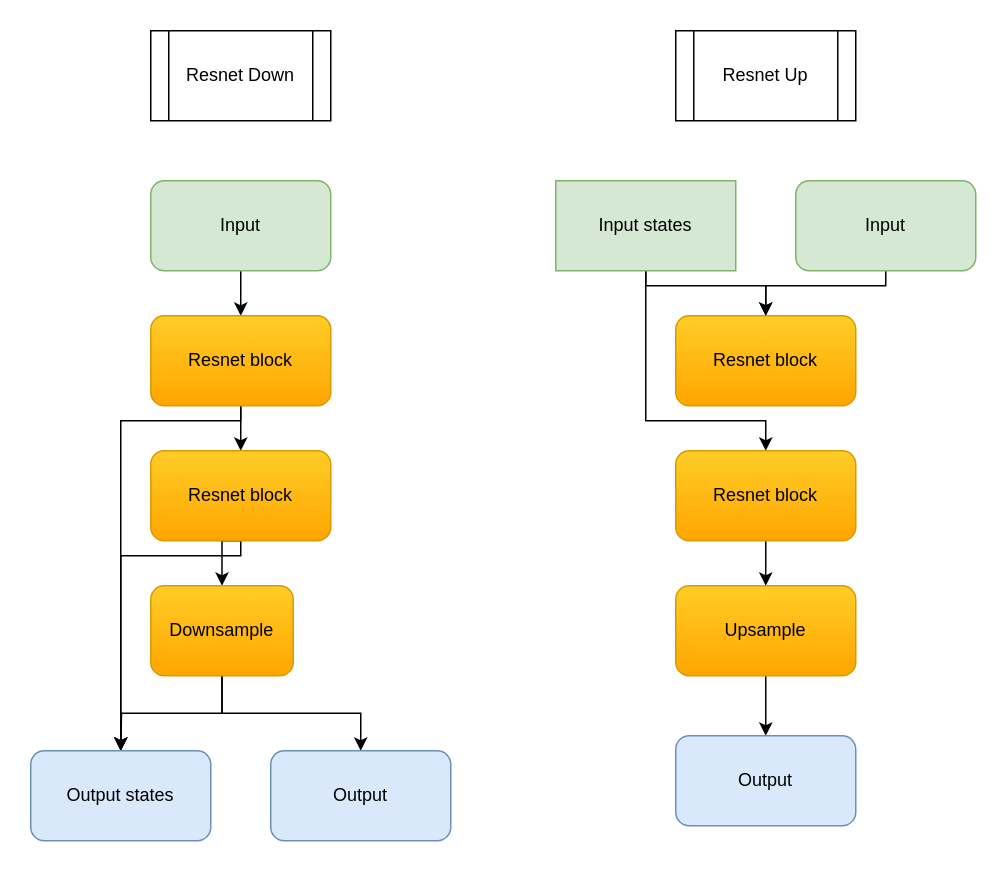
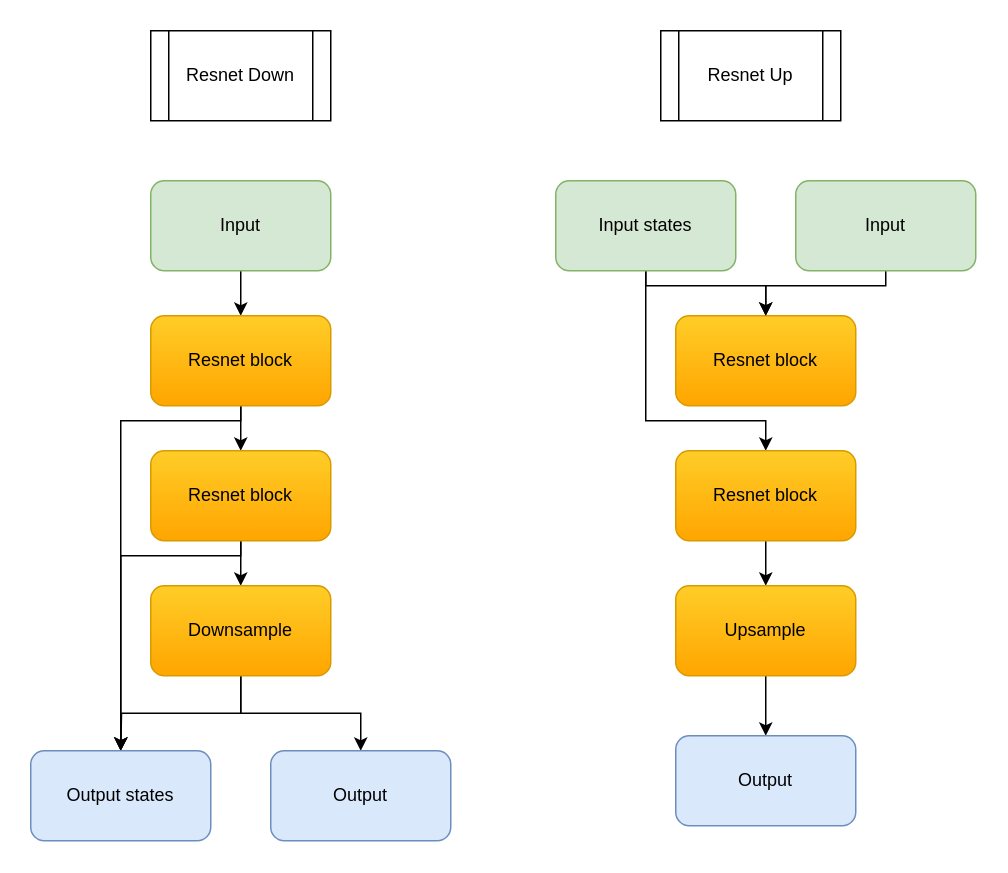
(766, 76) -> (751, 76)
(646, 226) -> (646, 226)
(222, 631) -> (241, 631)
